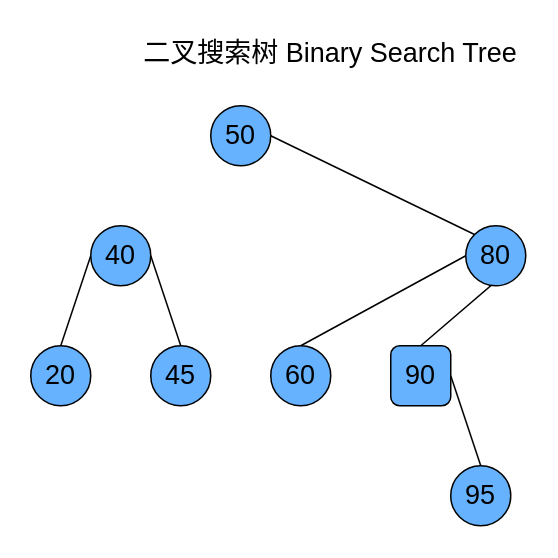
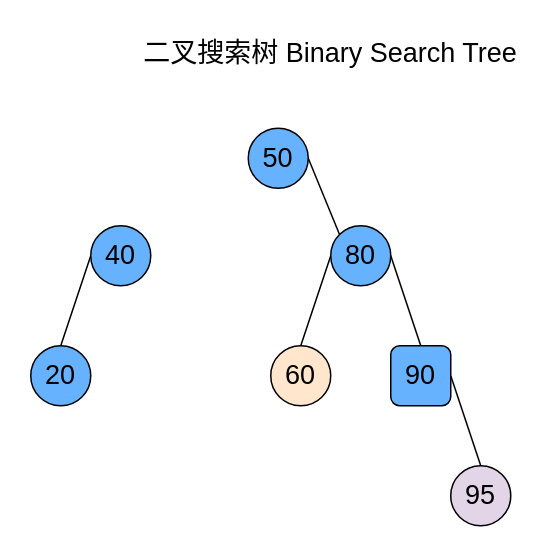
(241, 136) -> (278, 158)
(496, 256) -> (361, 256)
(166, 301) -> none
(181, 376) -> none
(301, 376) -> (301, 376)
(481, 496) -> (481, 496)
